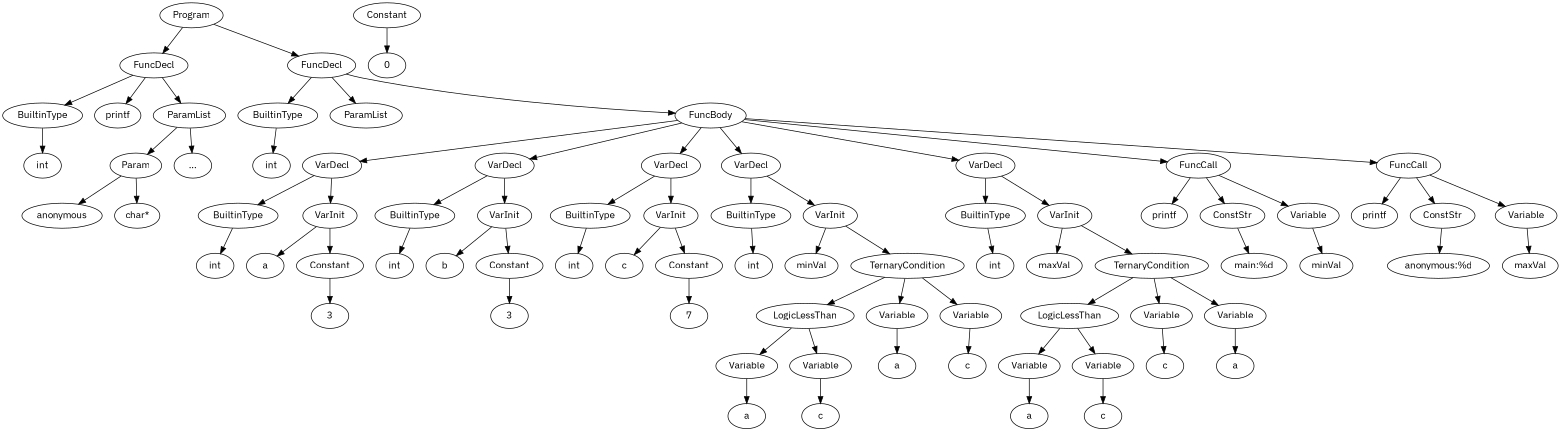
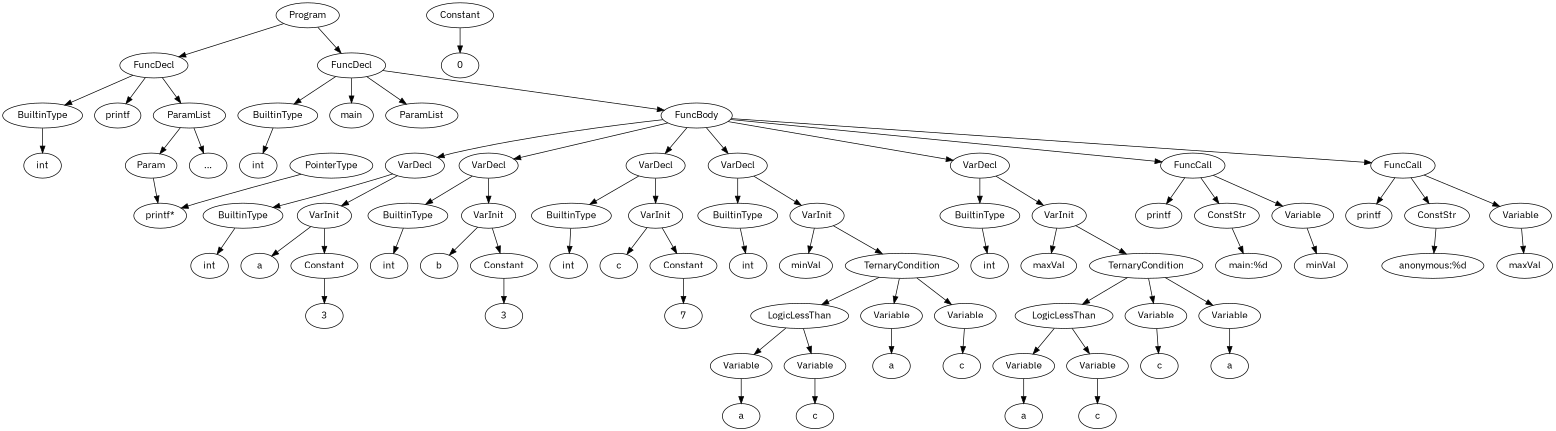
none -> (352, 116)
none -> (331, 166)
(62, 216) -> none
(137, 216) -> (160, 216)
